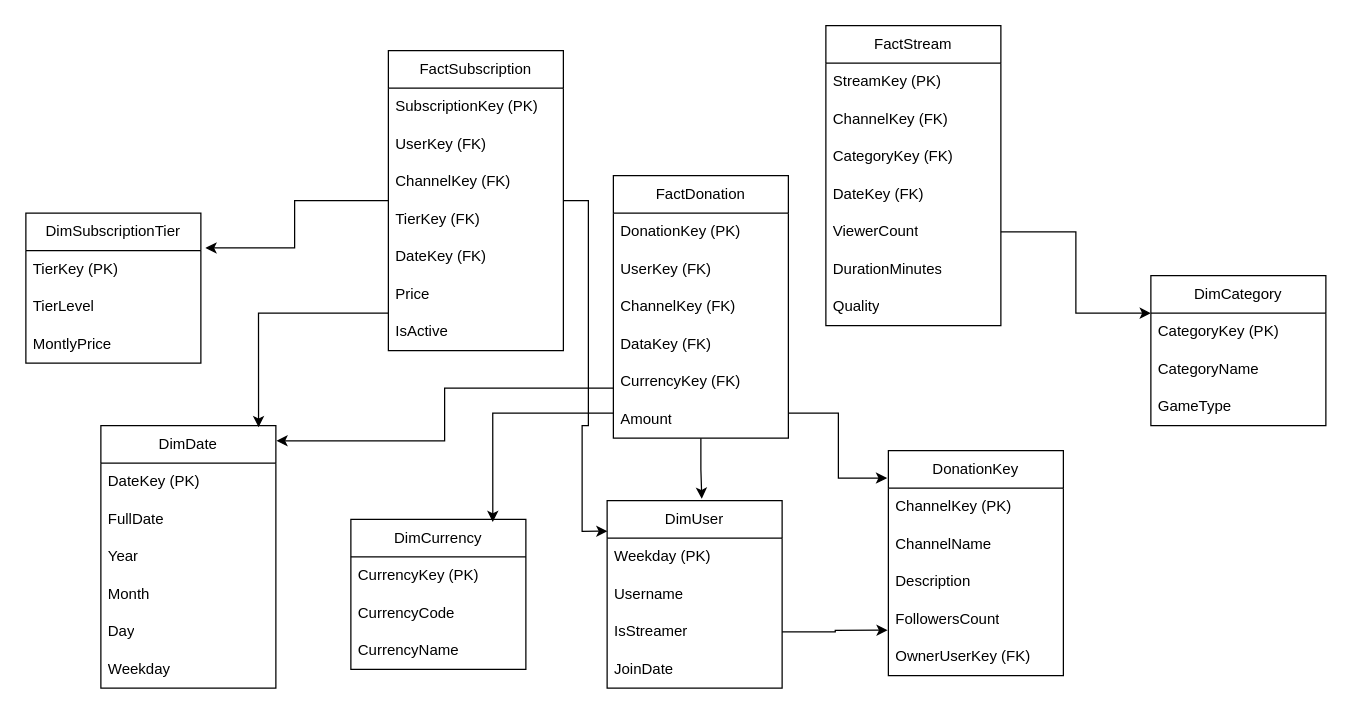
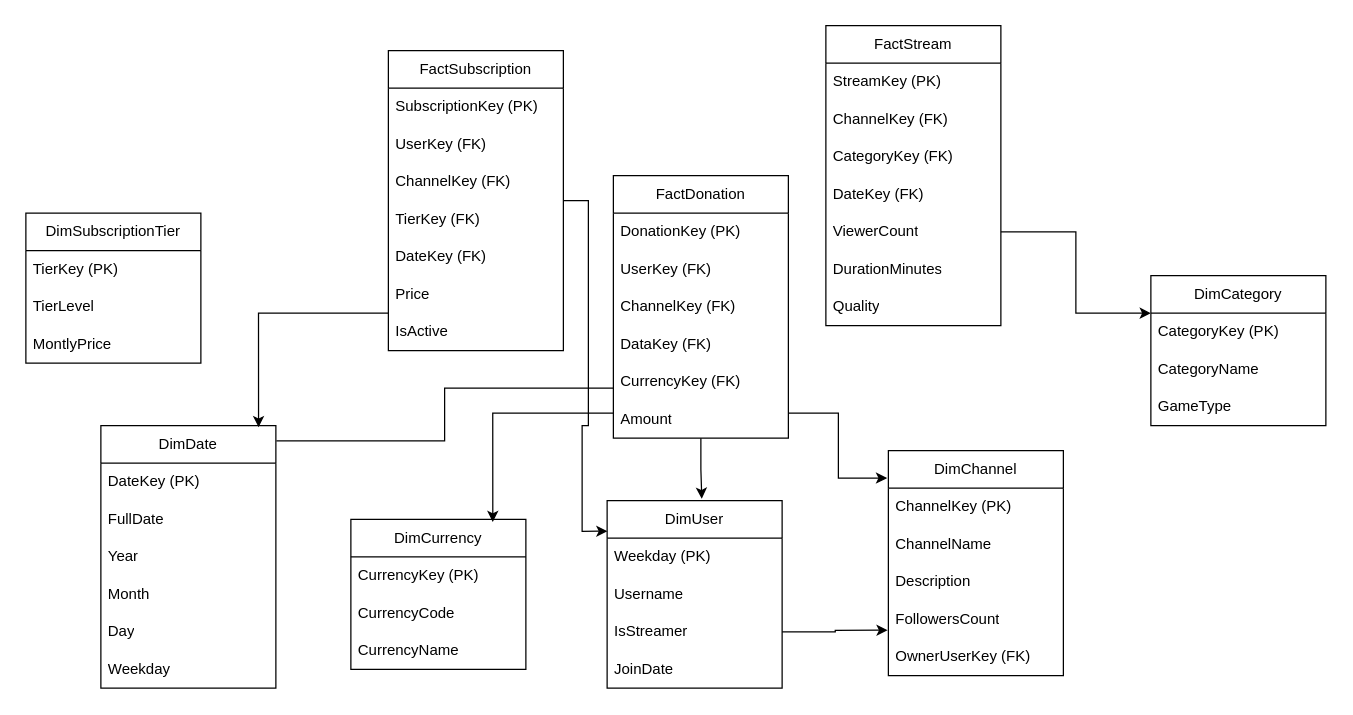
(294, 219) -> none
(286, 441) -> (282, 441)
(976, 469) -> (976, 469)
